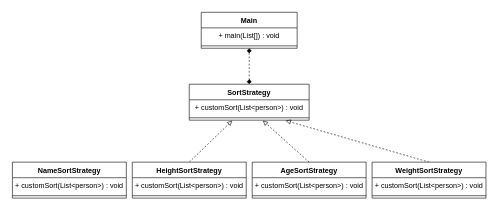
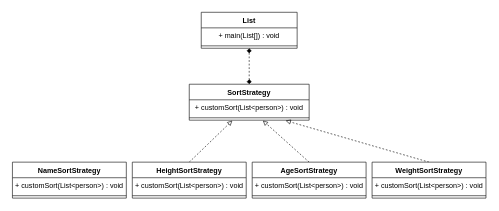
(249, 20) -> (249, 20)
